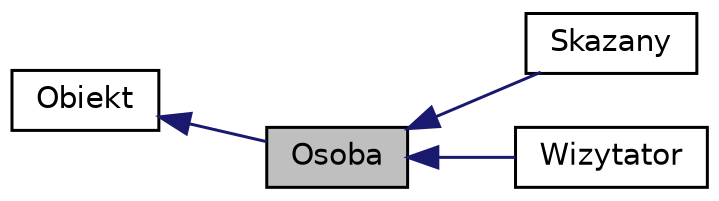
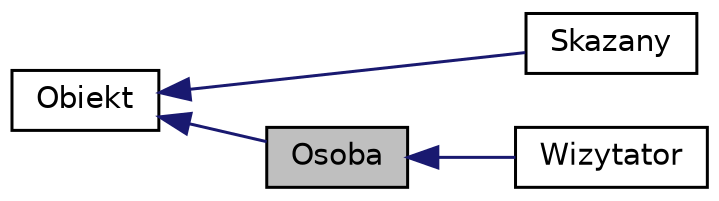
(488, 94) -> (357, 71)
